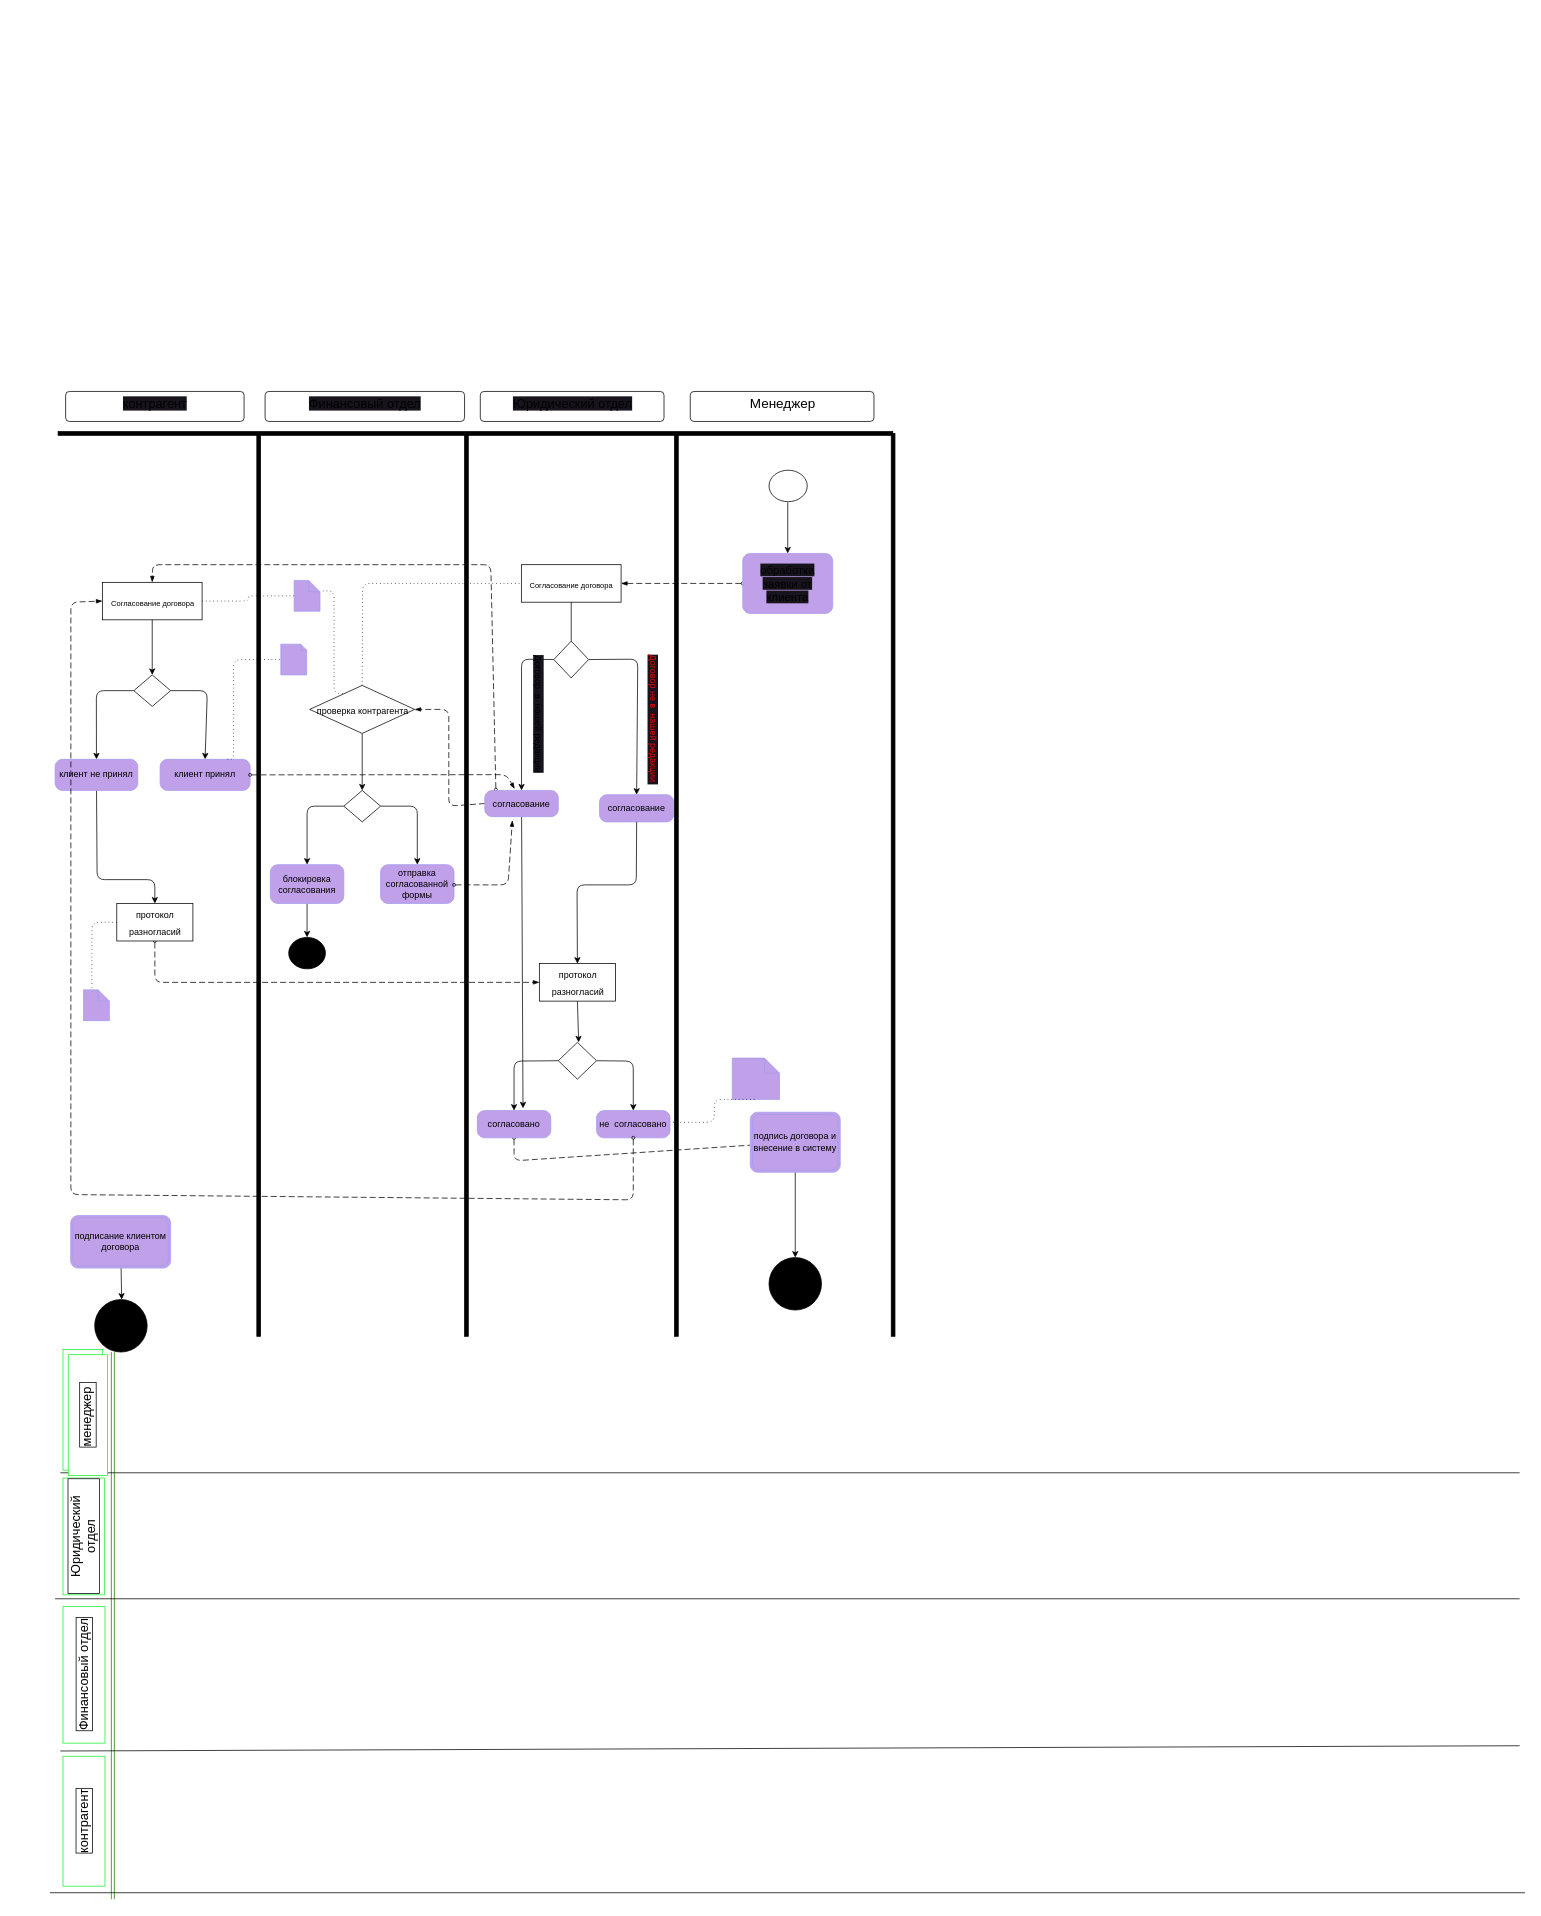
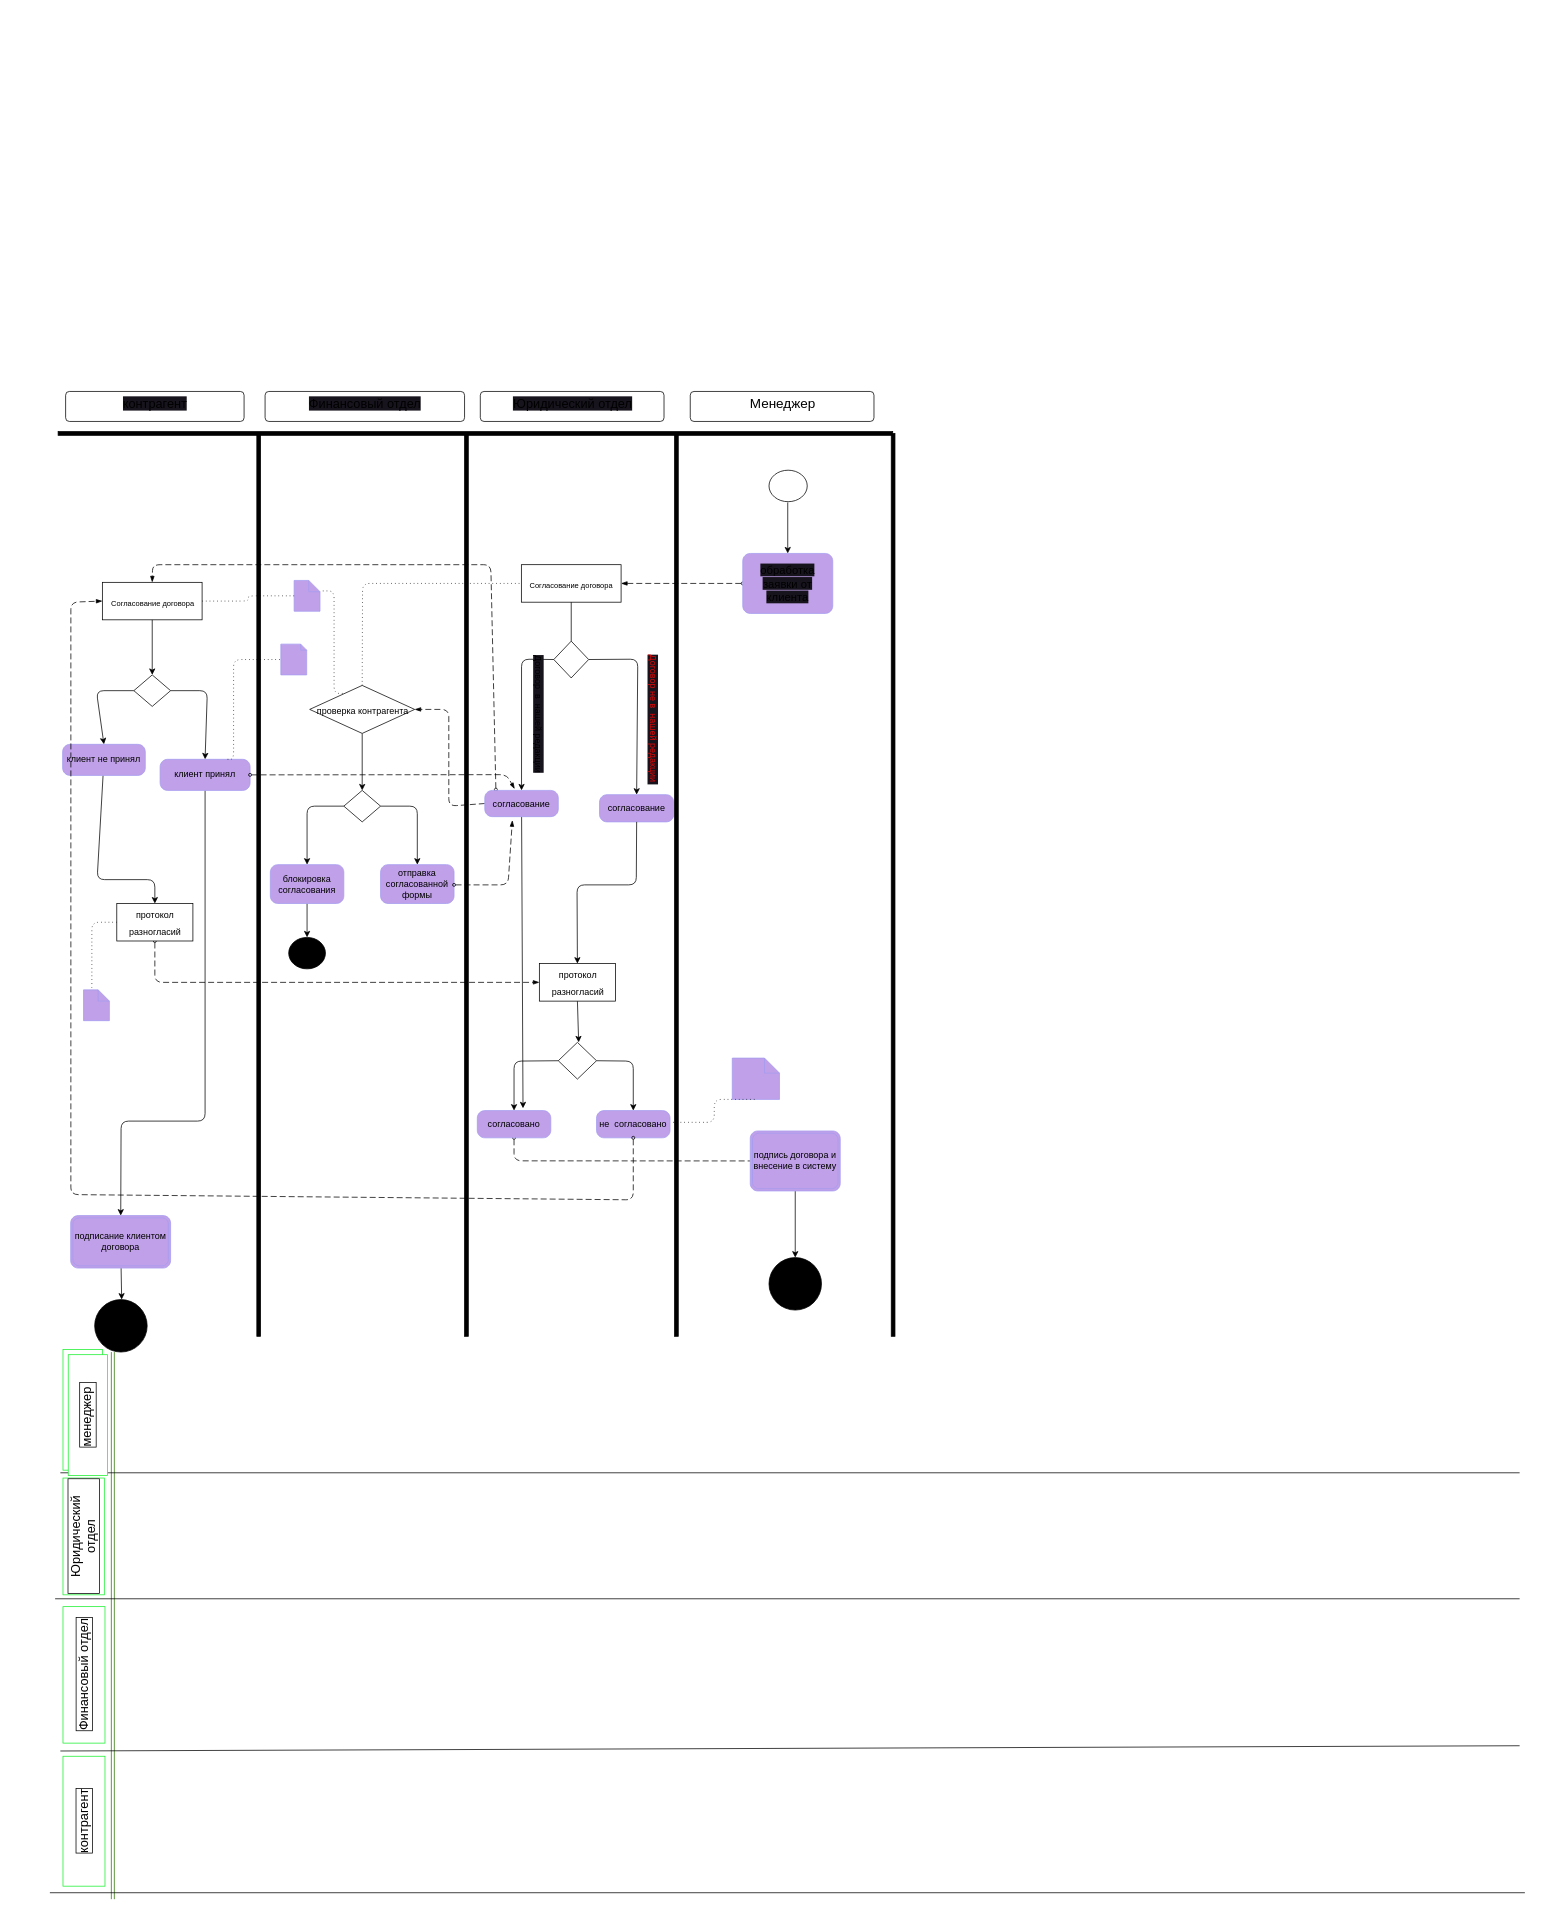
(96, 775) -> (104, 760)
(795, 1142) -> (795, 1161)
none -> (121, 1199)
